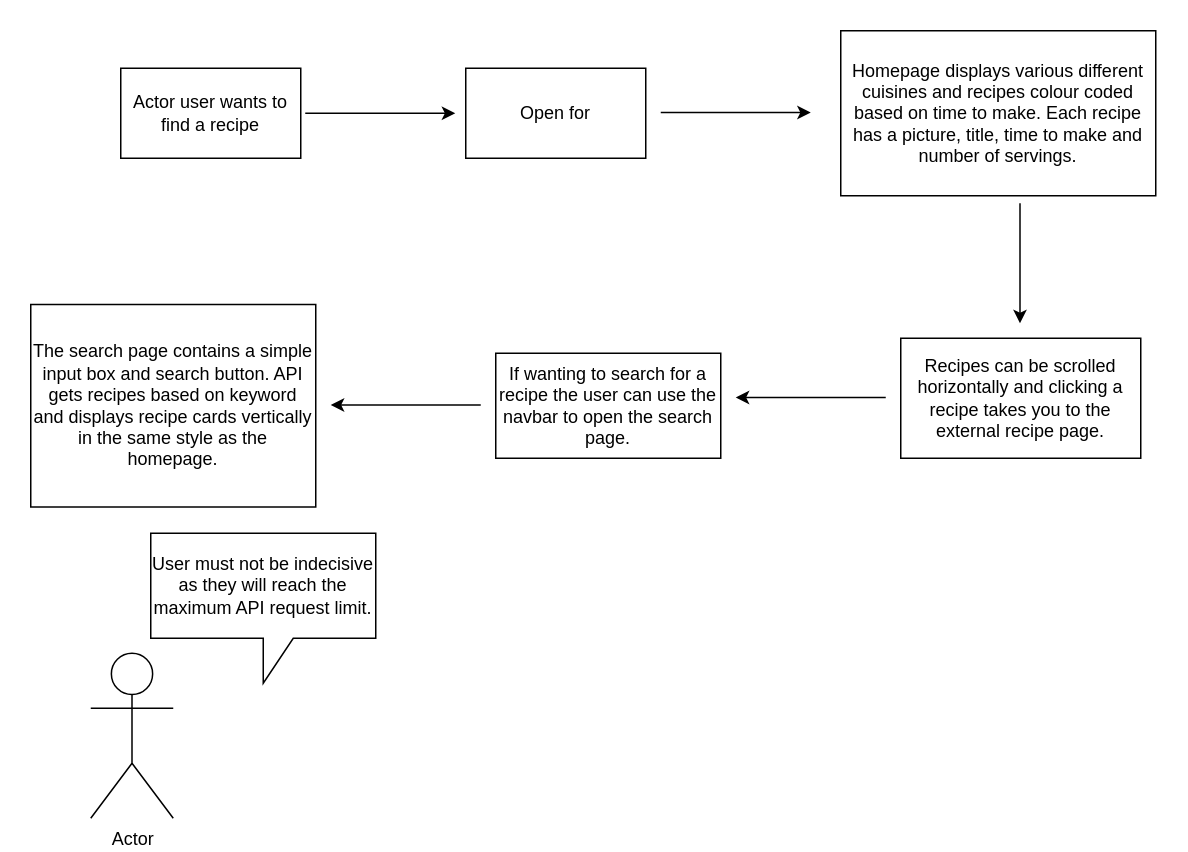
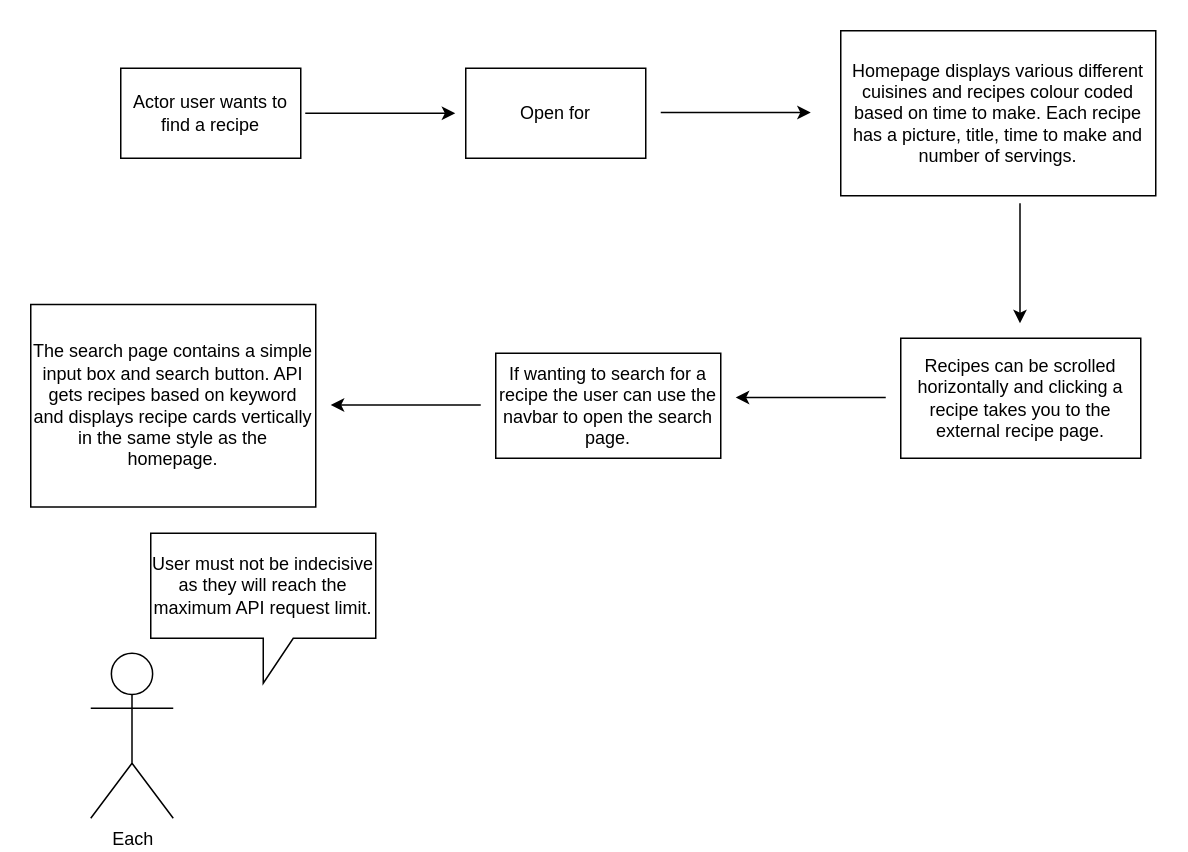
(134, 840) -> (134, 840)
